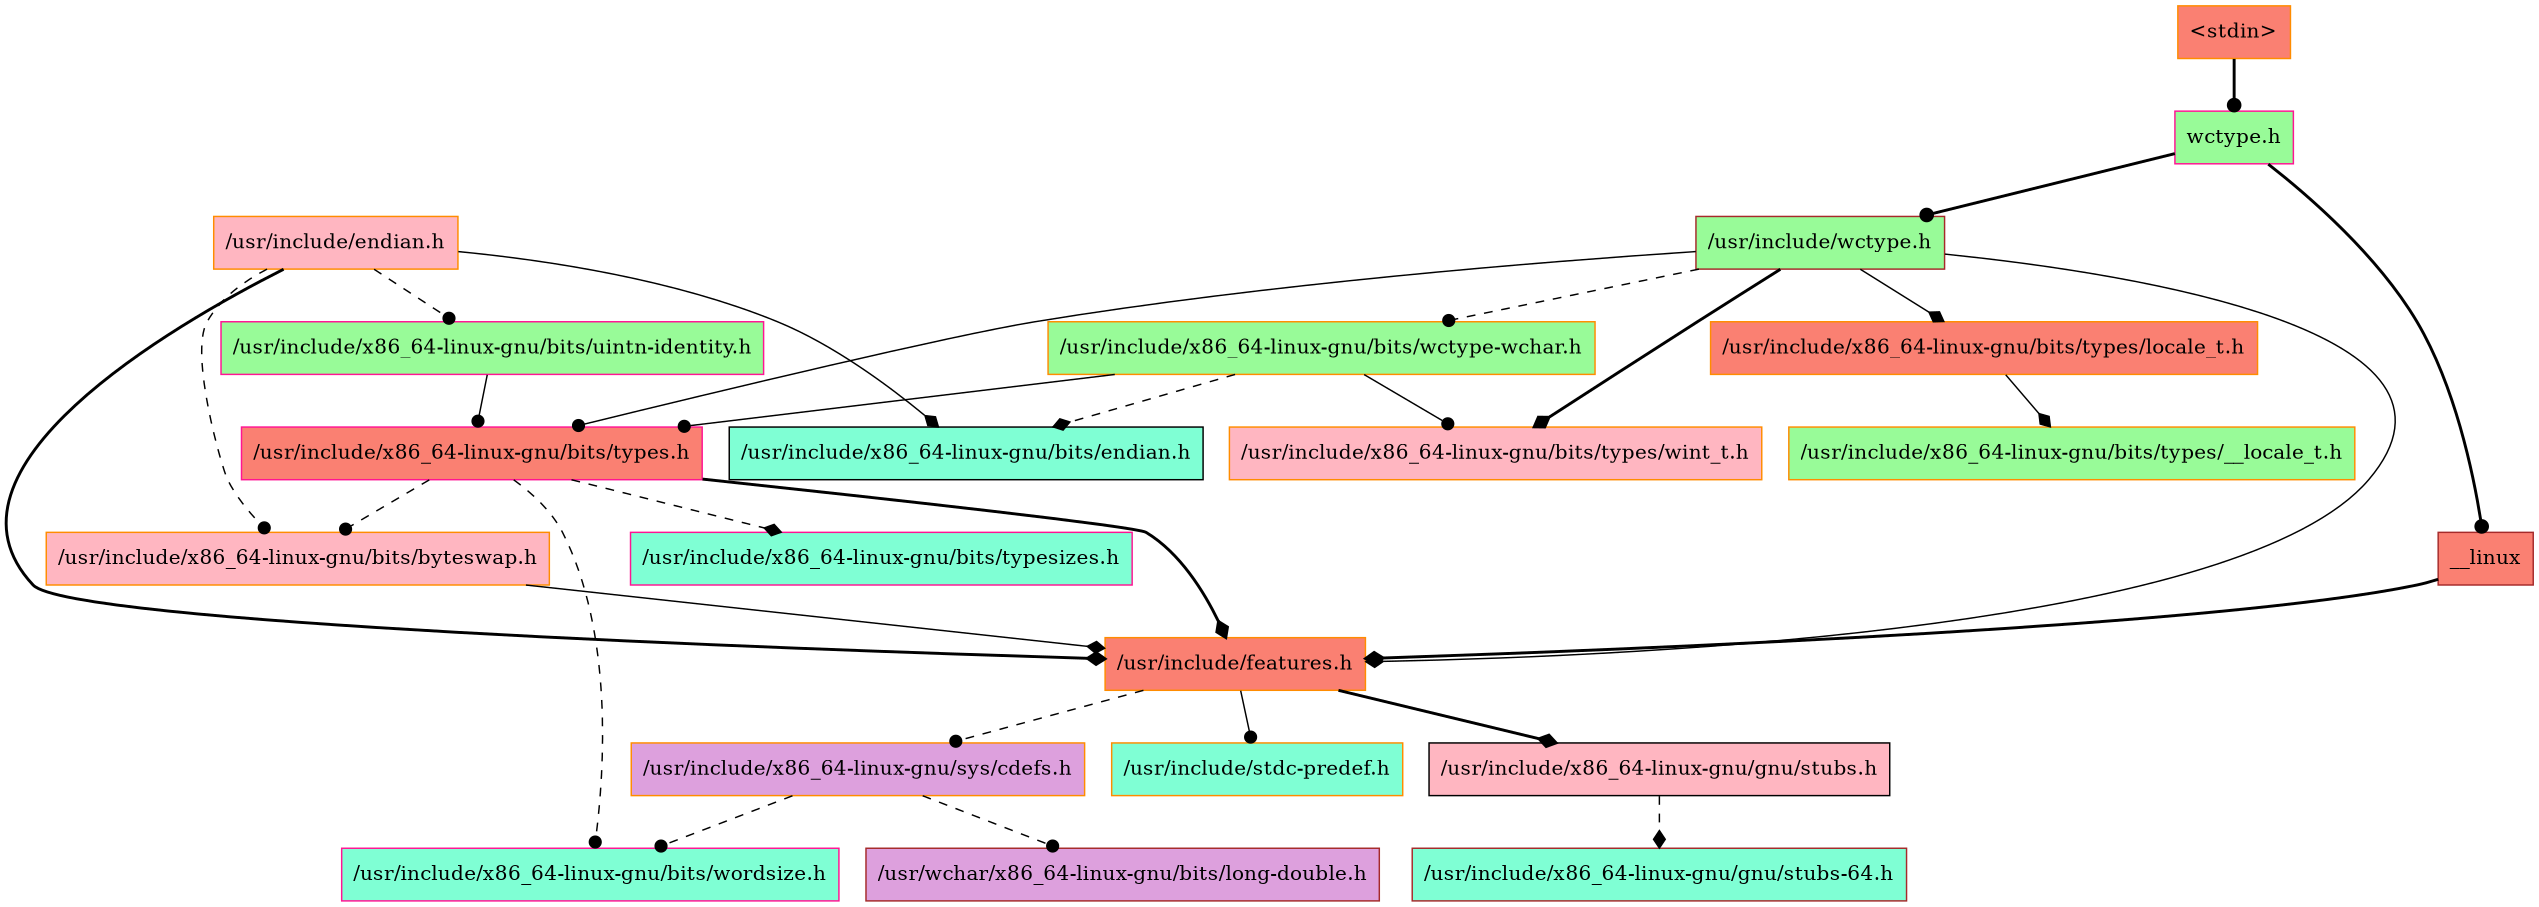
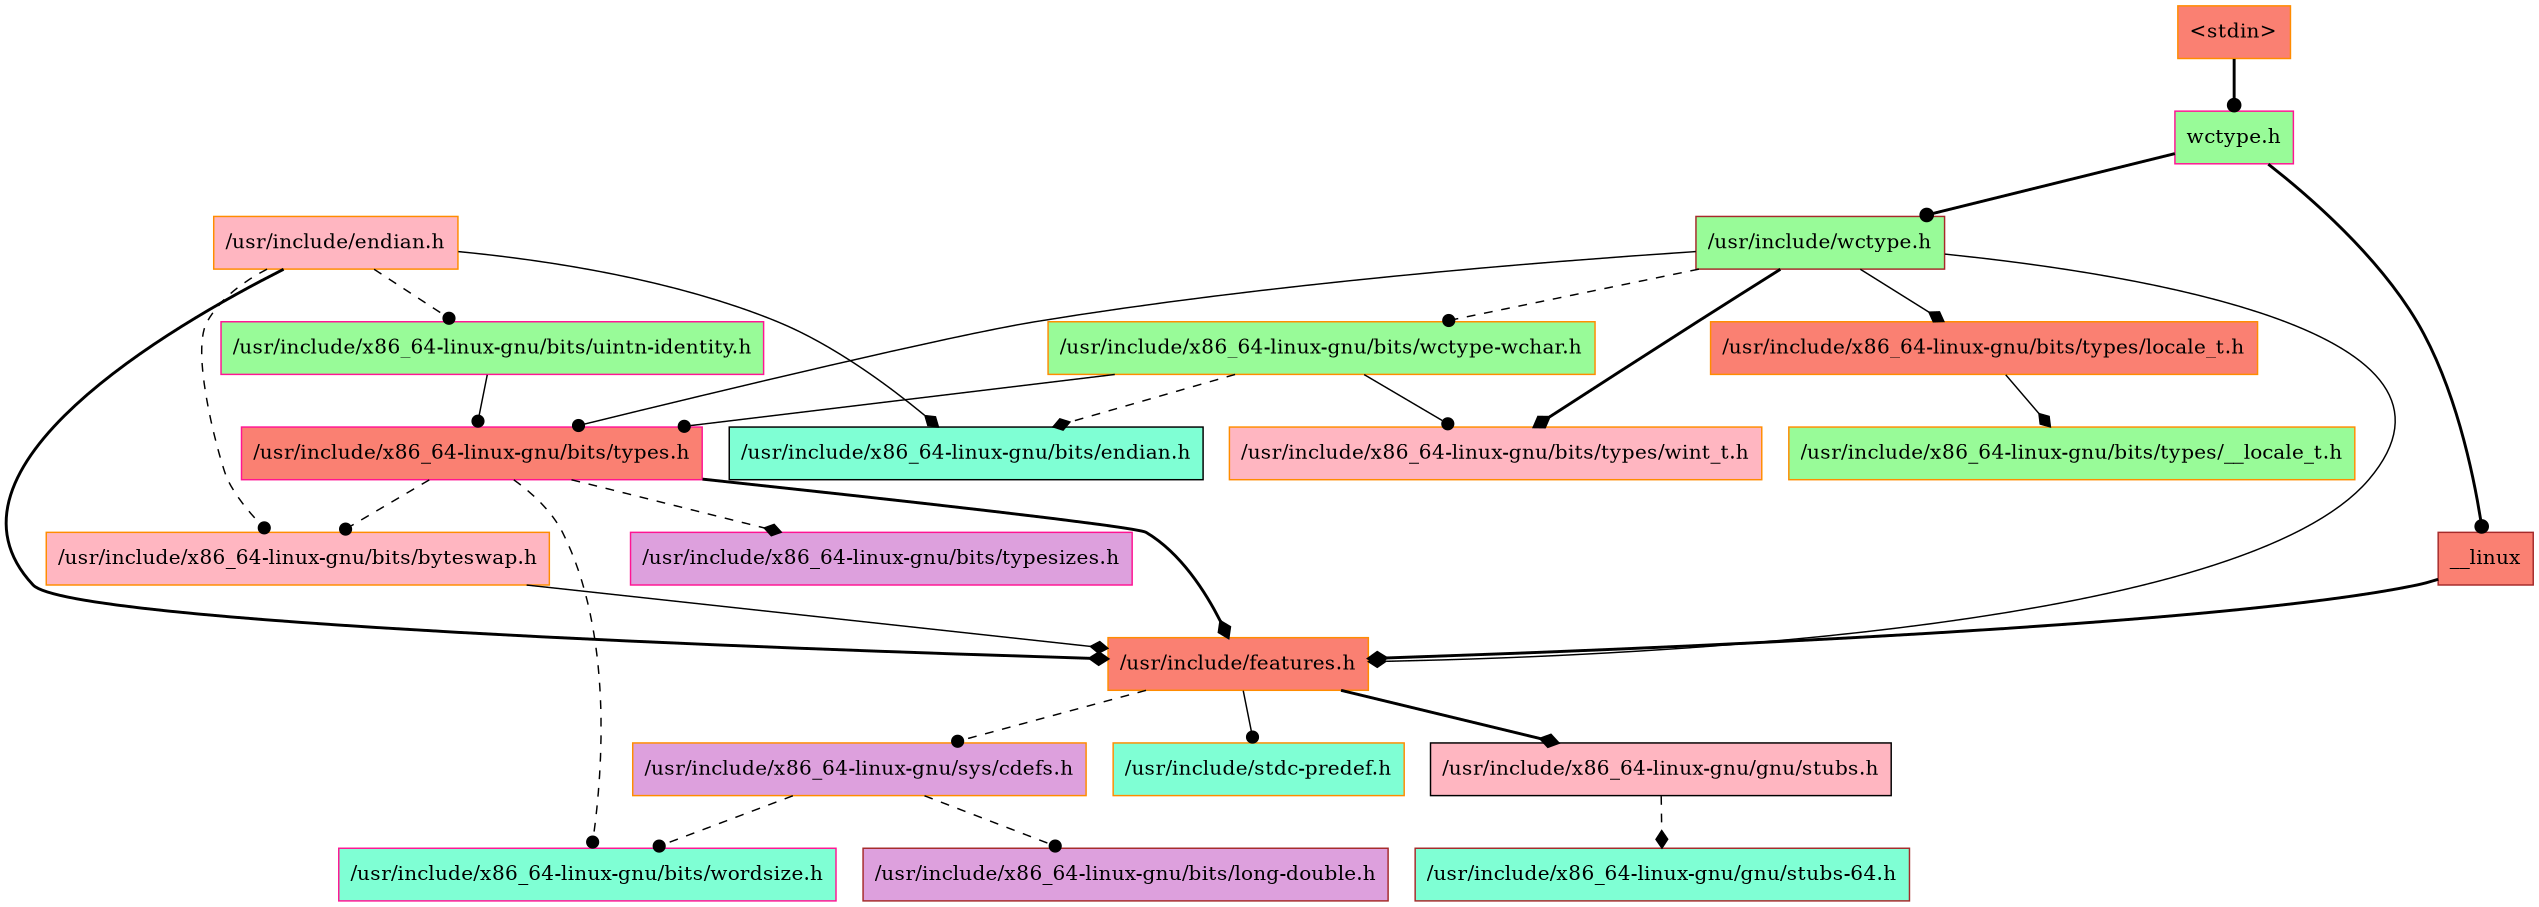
(881, 559) -> (881, 559)
(1123, 875) -> (1126, 875)
